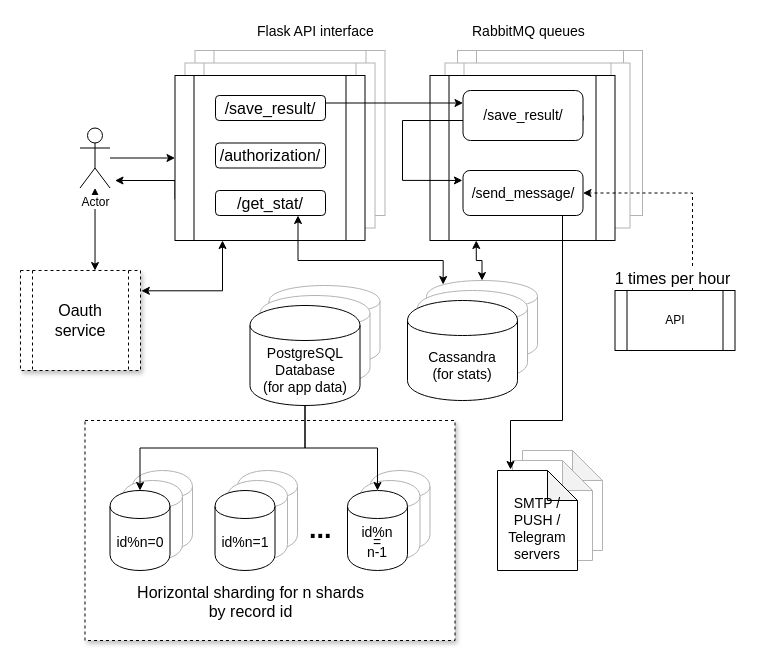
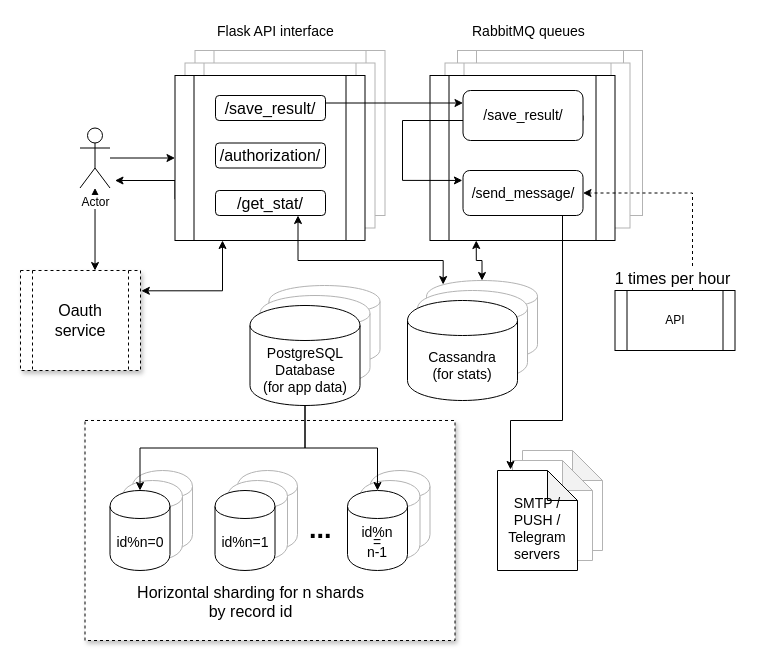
(325, 31) -> (285, 31)
